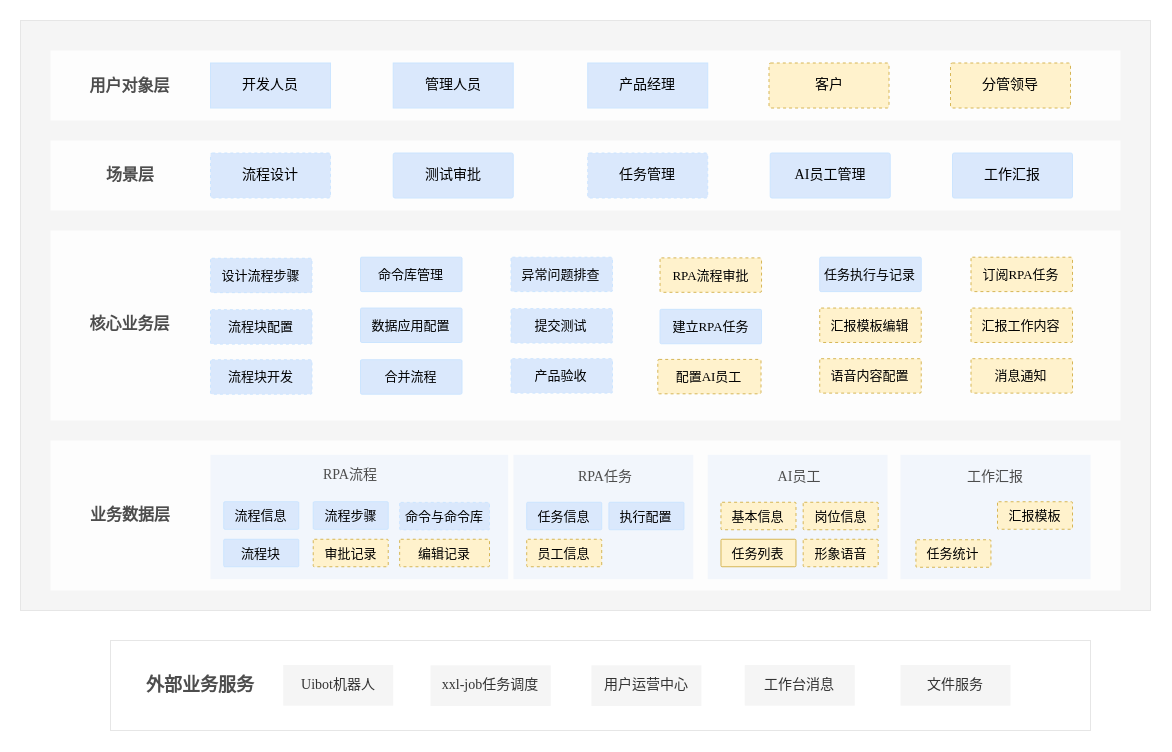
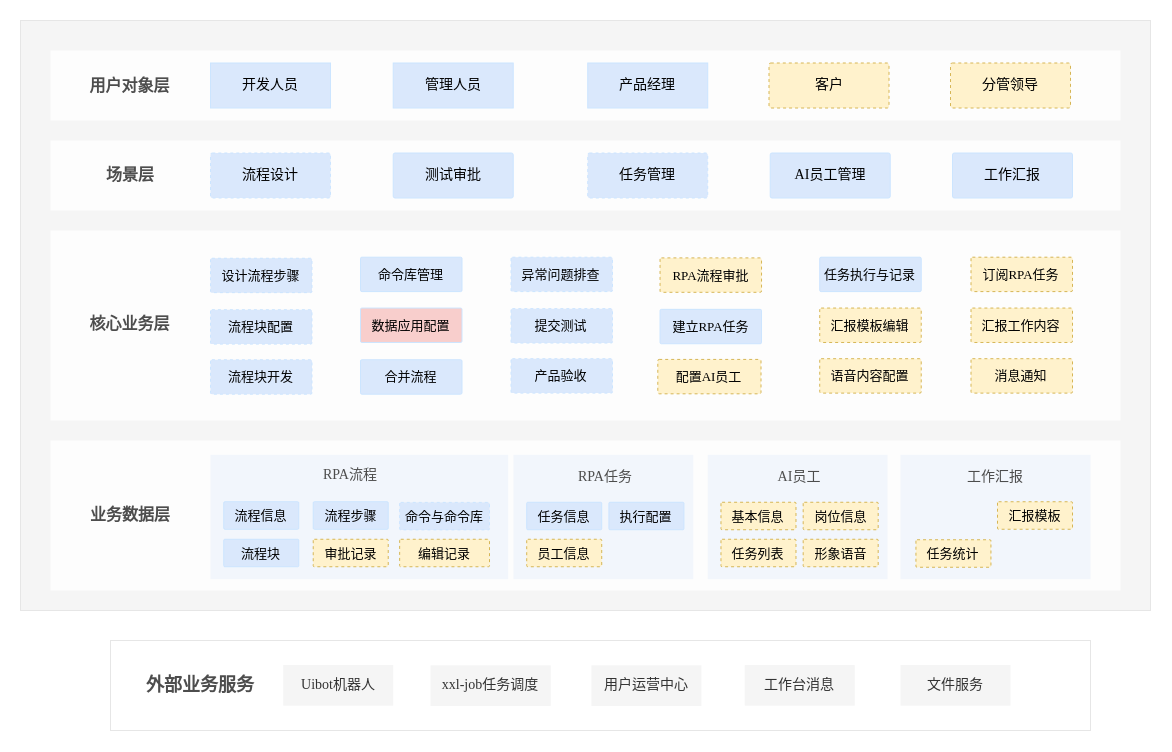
(411, 325) -> (411, 325)
(758, 553) -> (758, 553)
